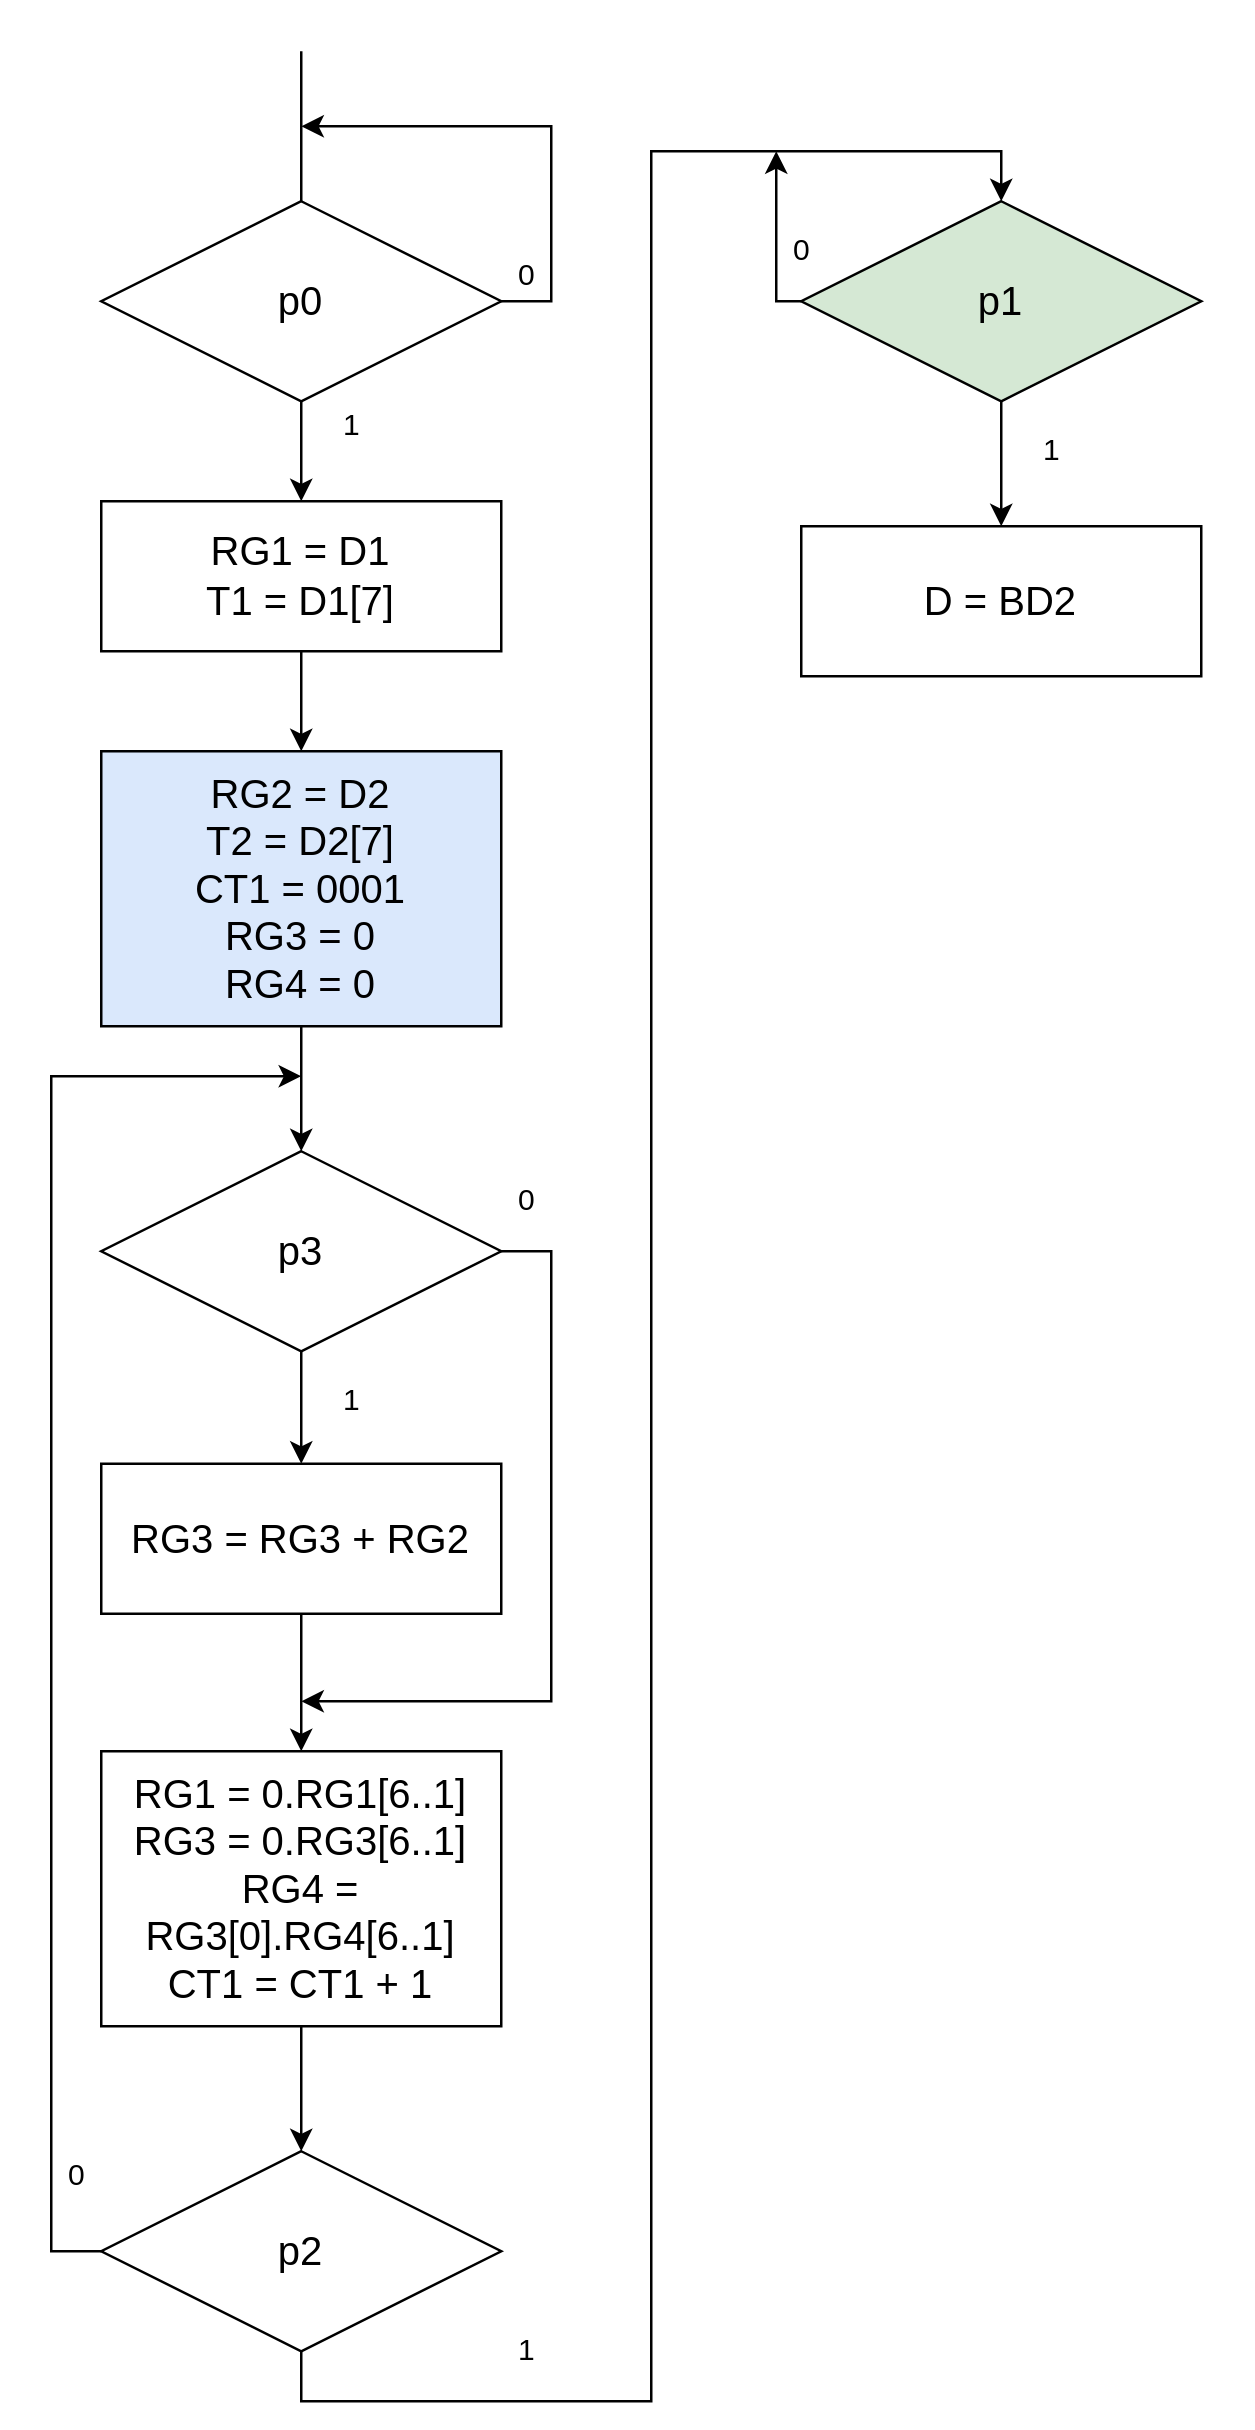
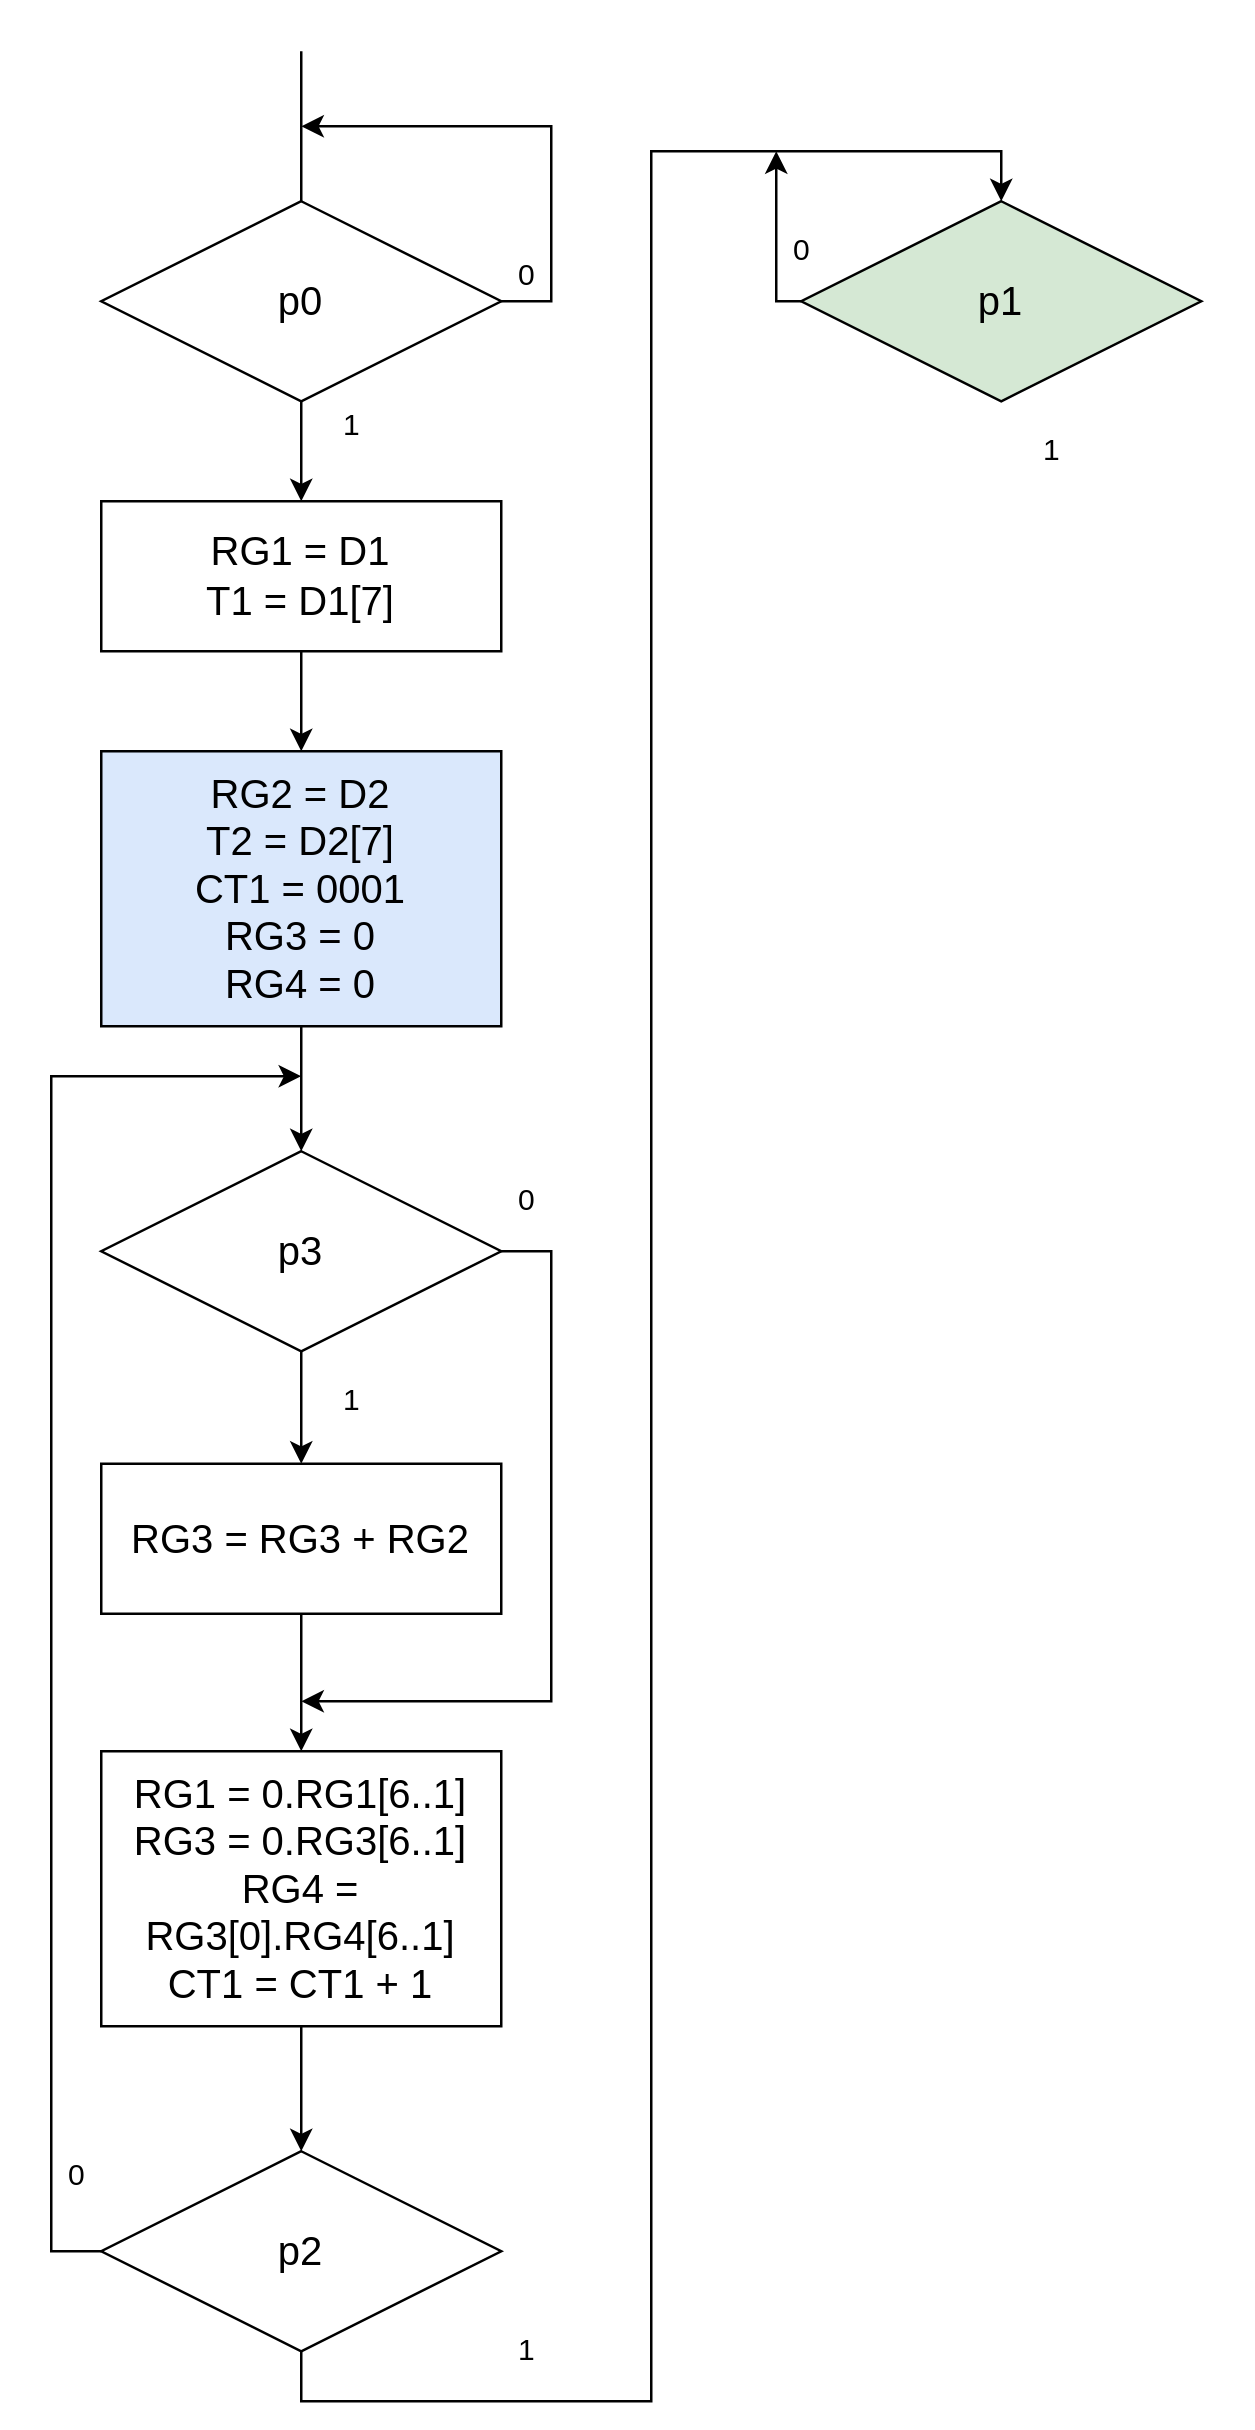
(1001, 455) -> none
(1001, 601) -> none
